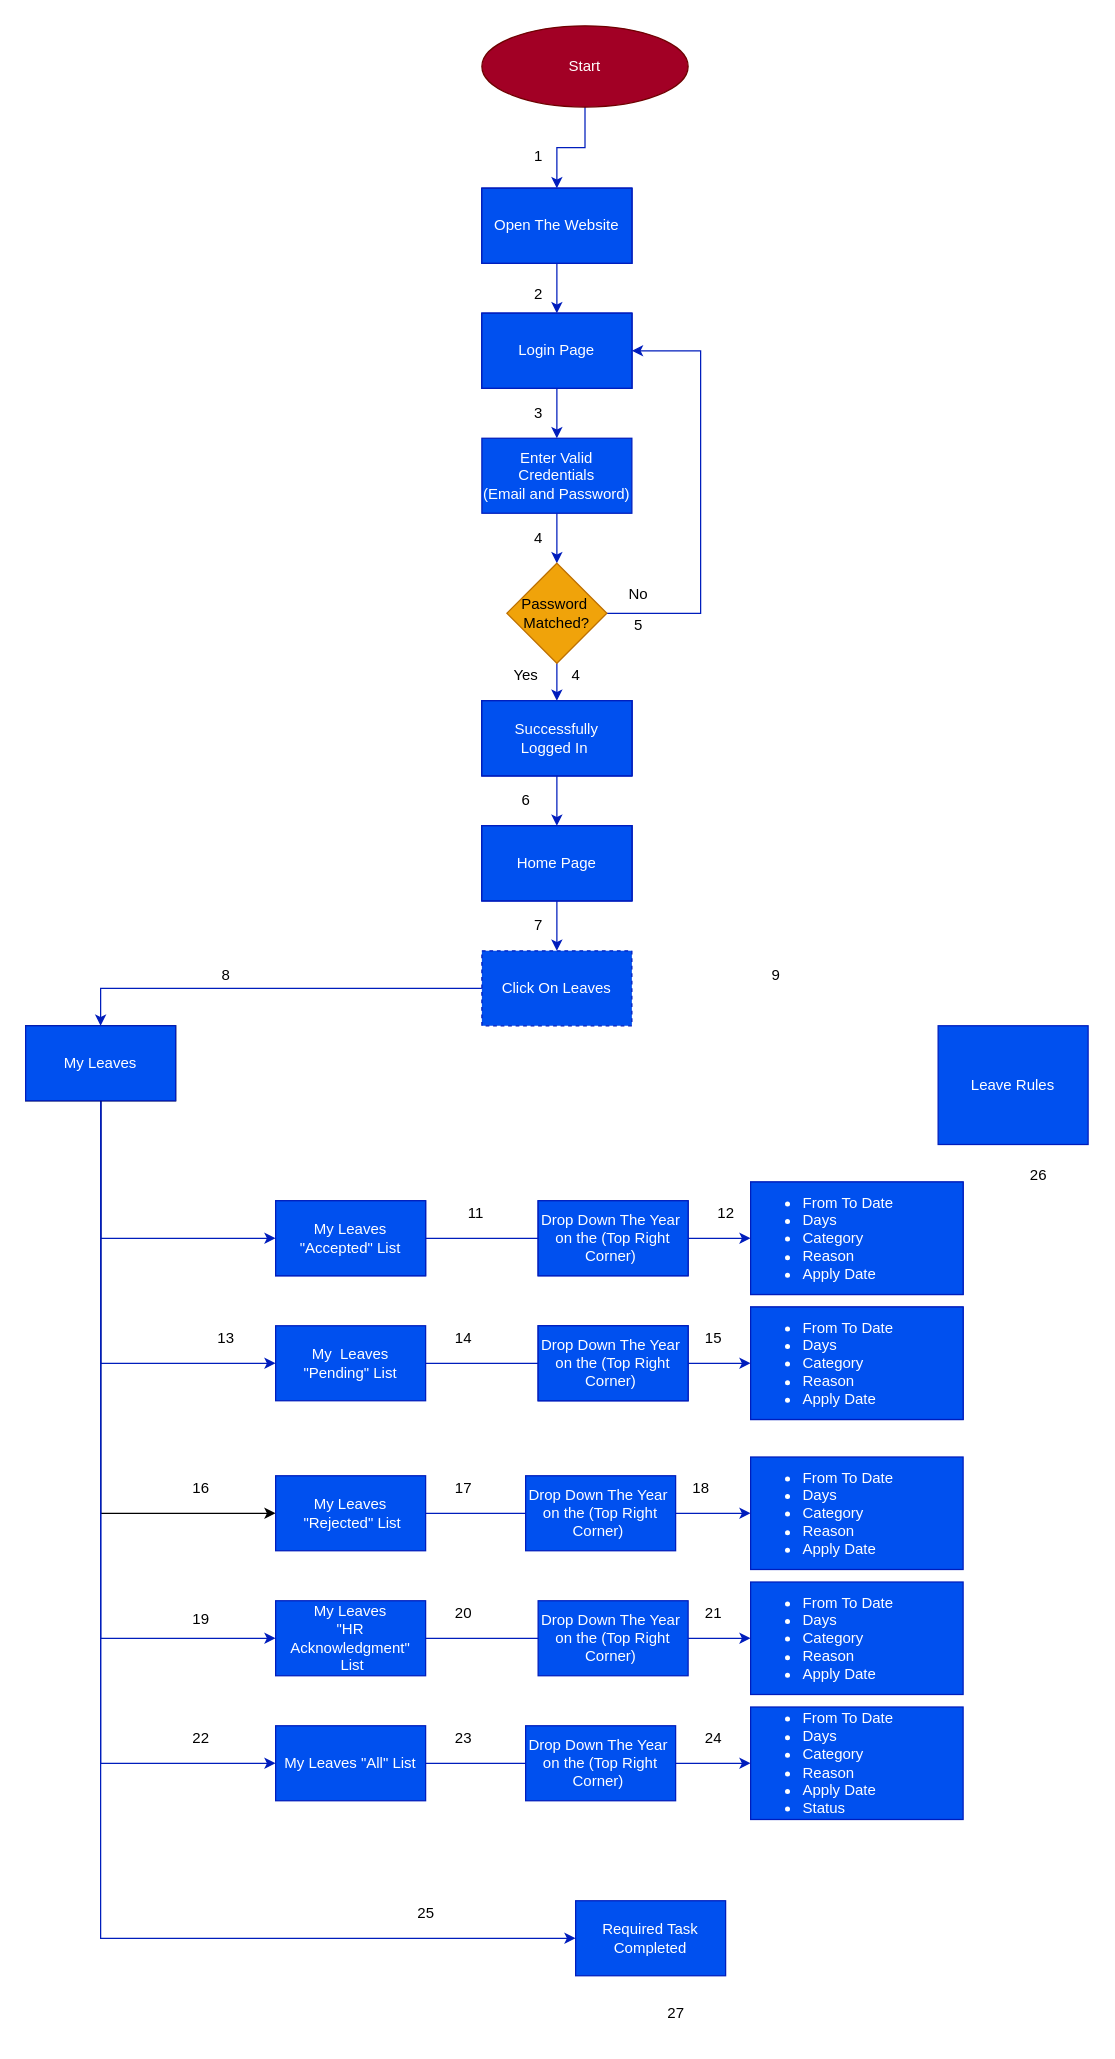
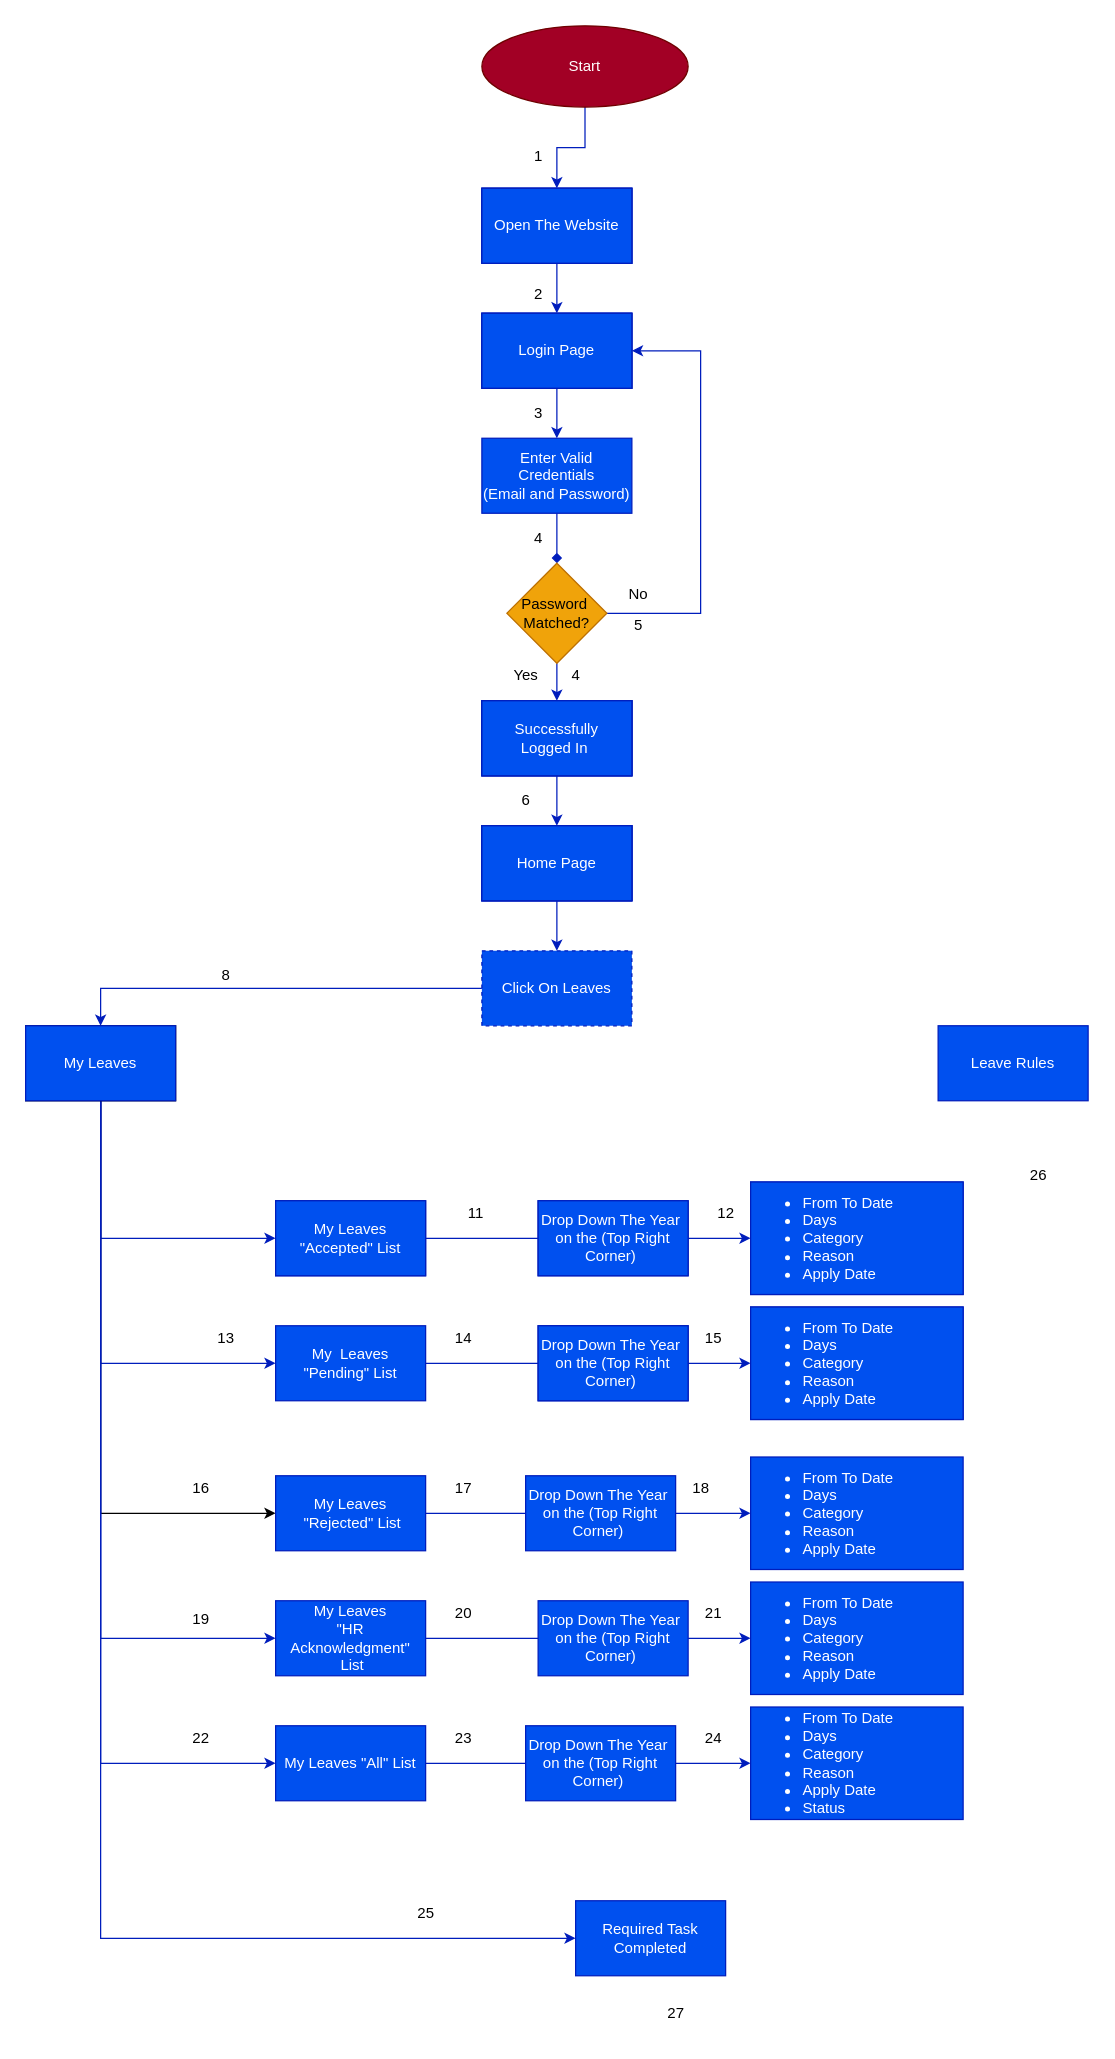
(557, 553) -> (557, 552)
(538, 926) -> none
(776, 976) -> none
(1013, 1085) -> (1013, 1063)
